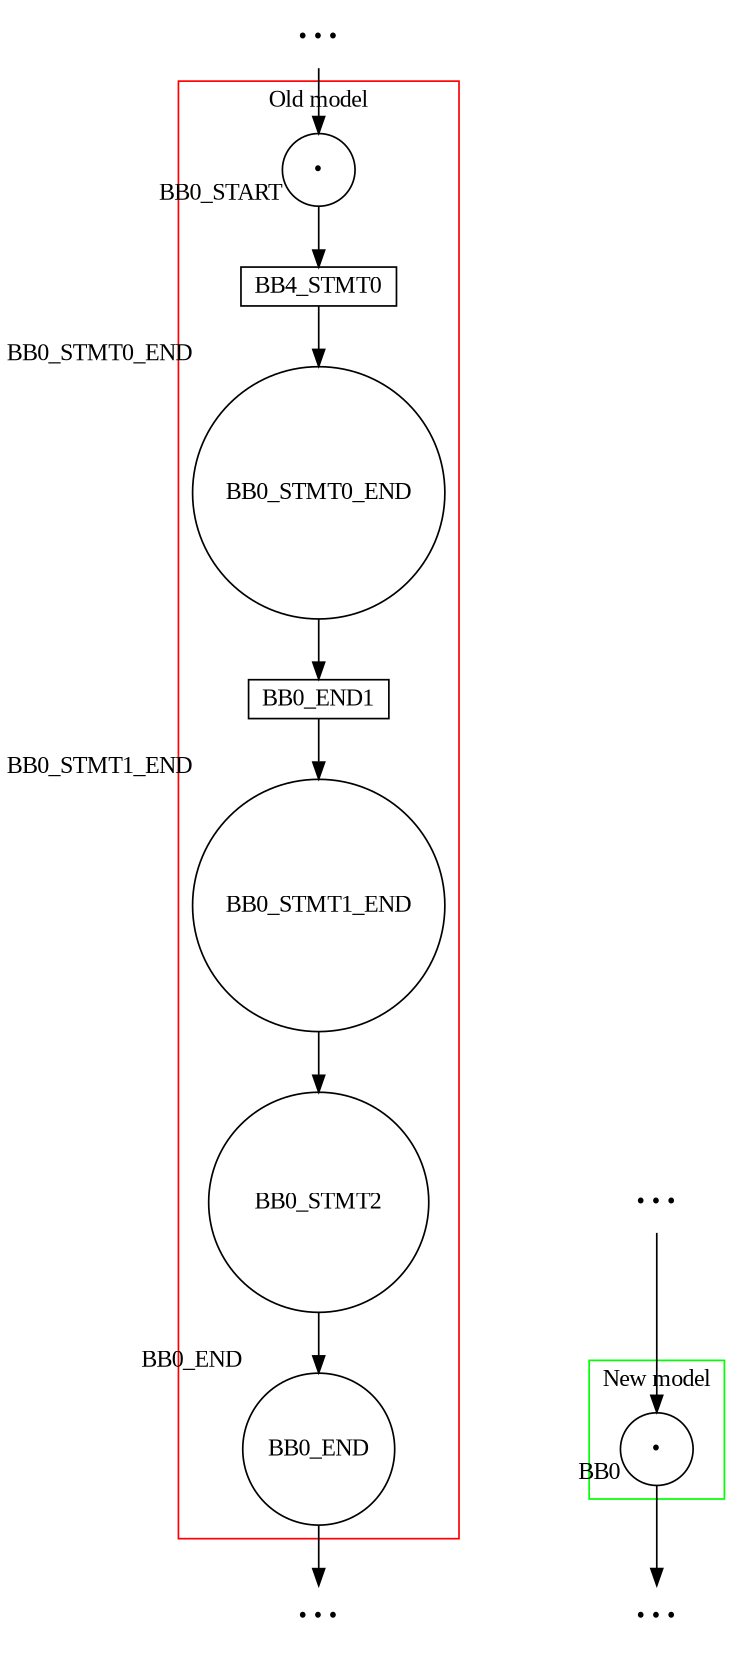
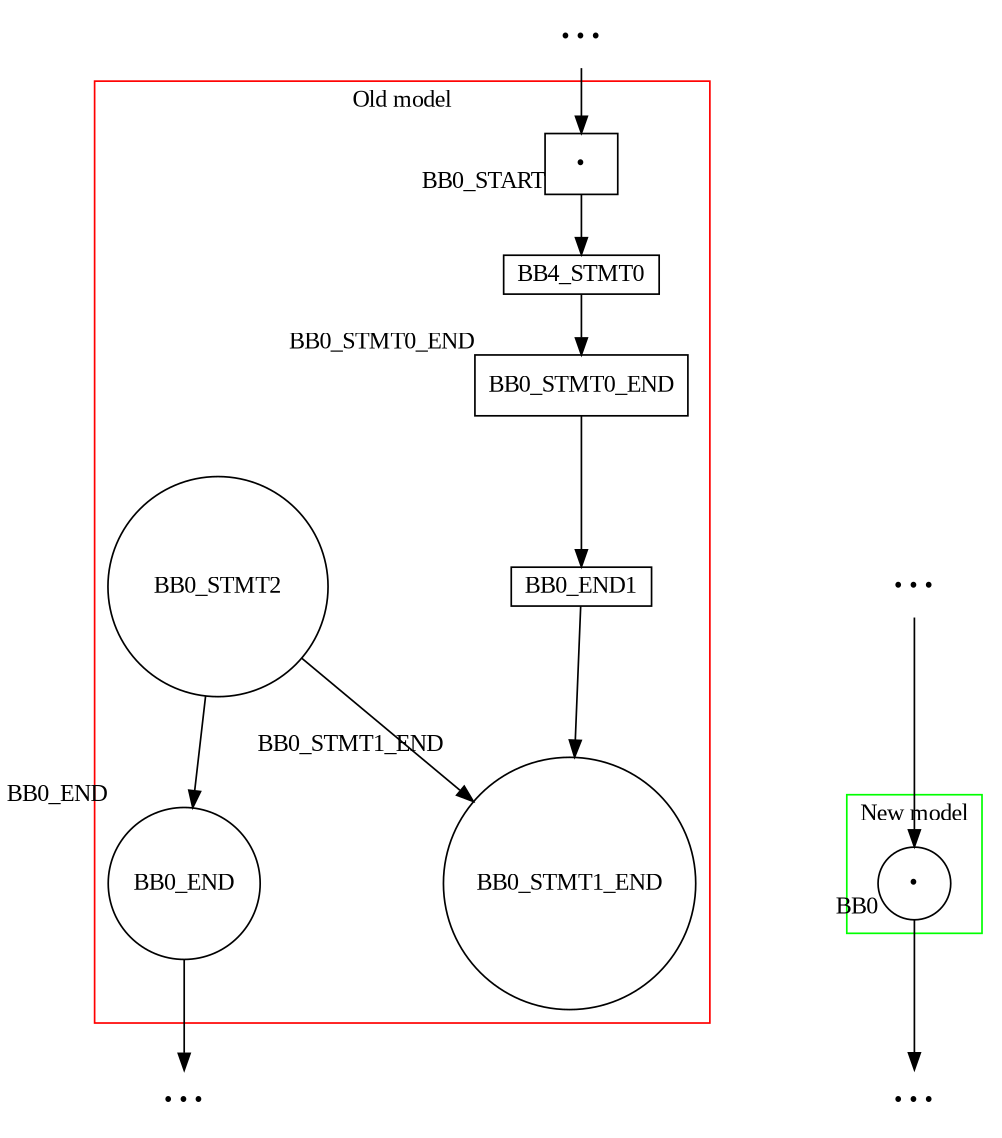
(319, 170) -> (581, 164)
(319, 493) -> (581, 385)
(319, 1053) -> (381, 724)
